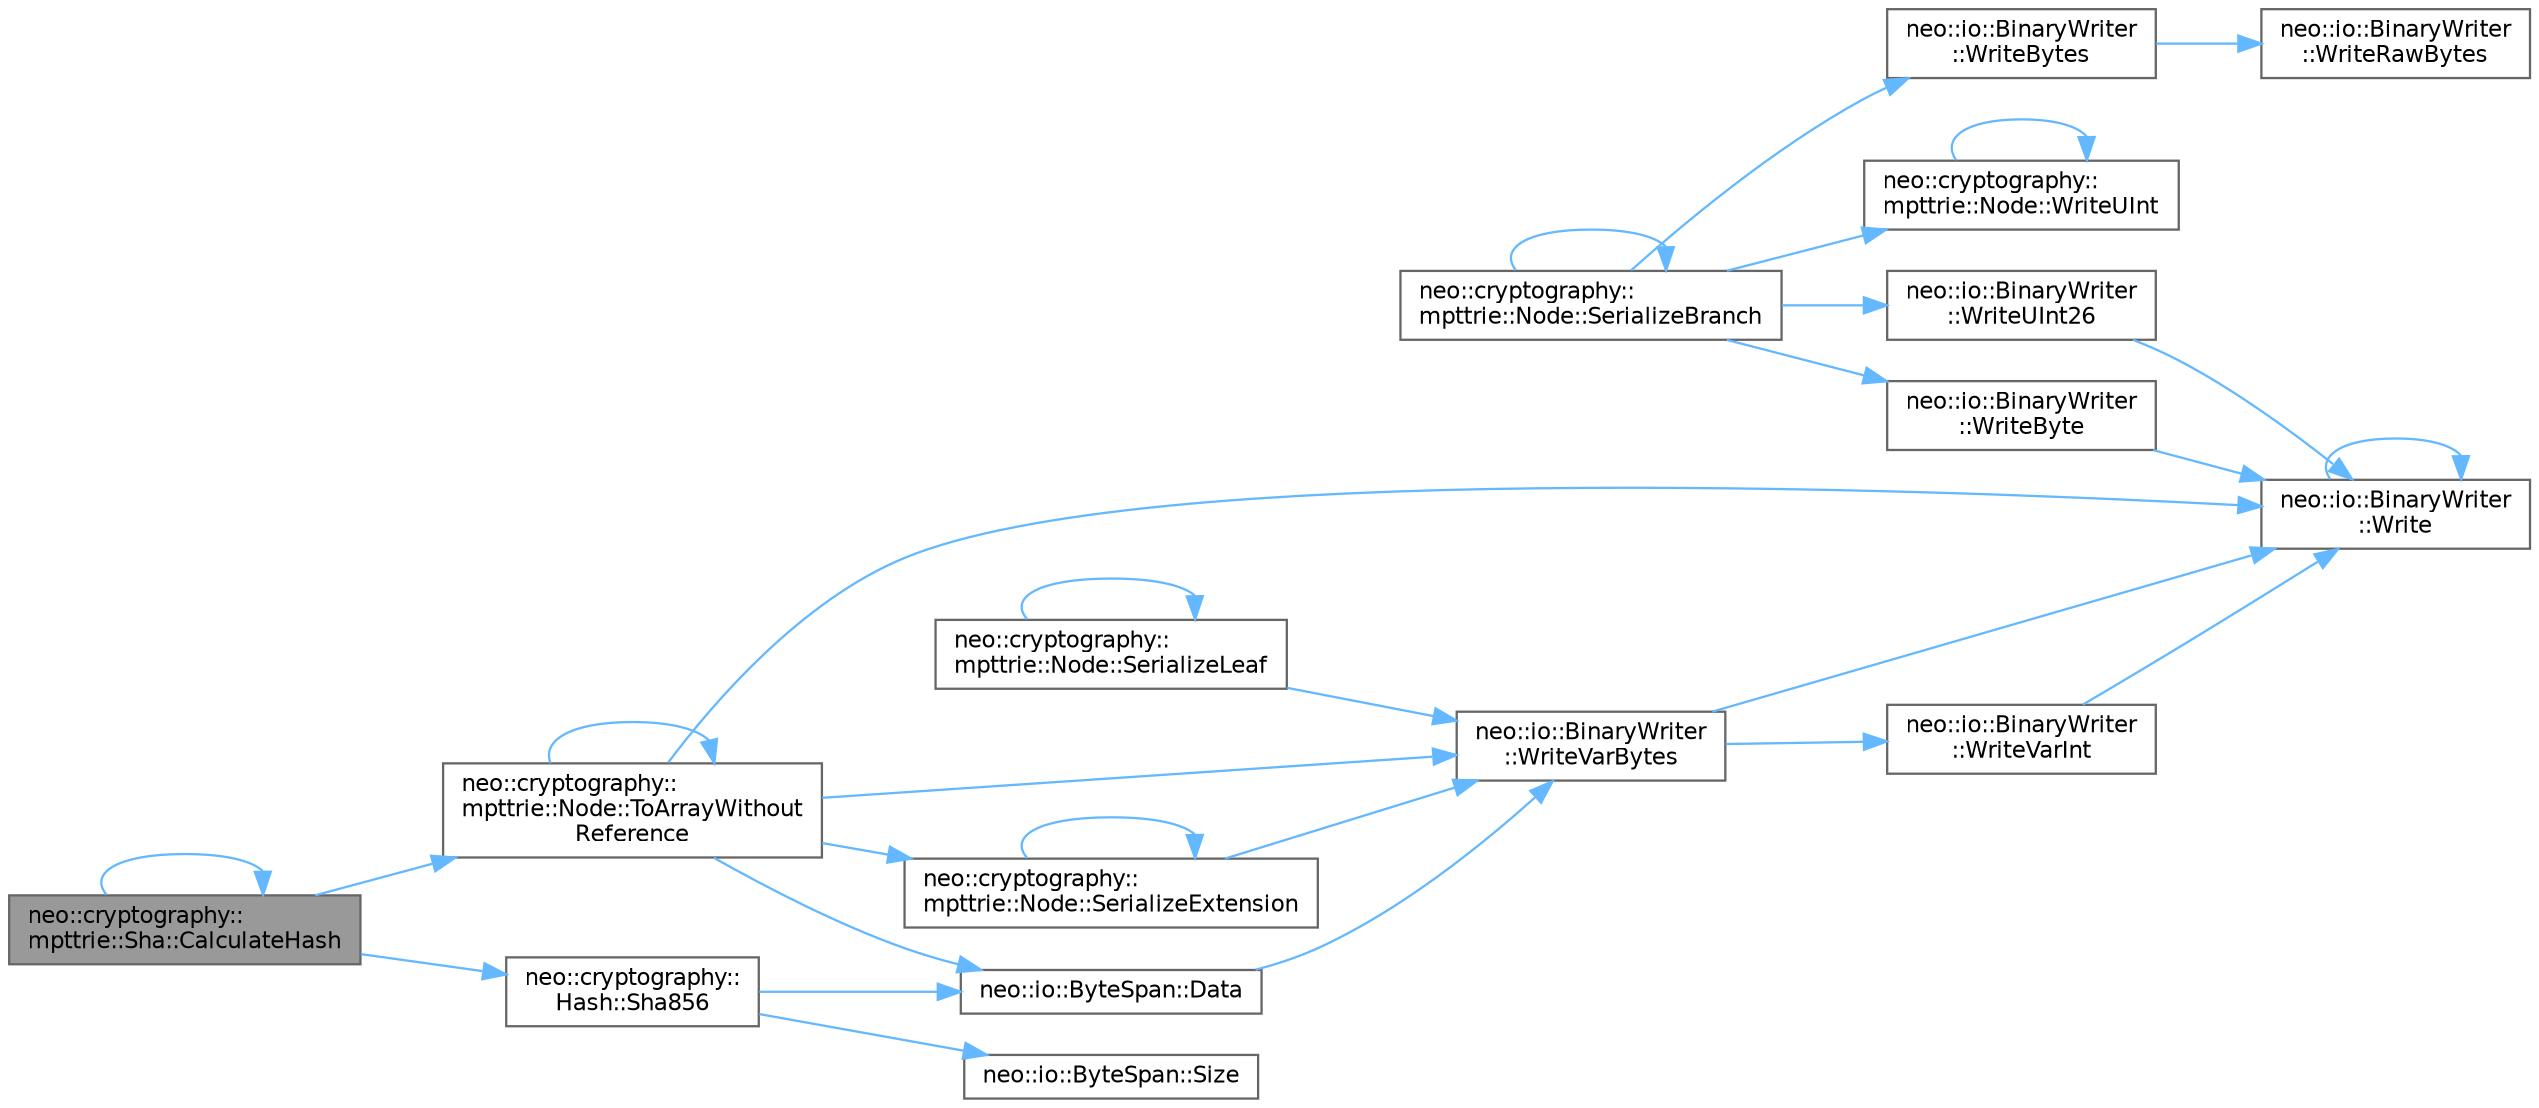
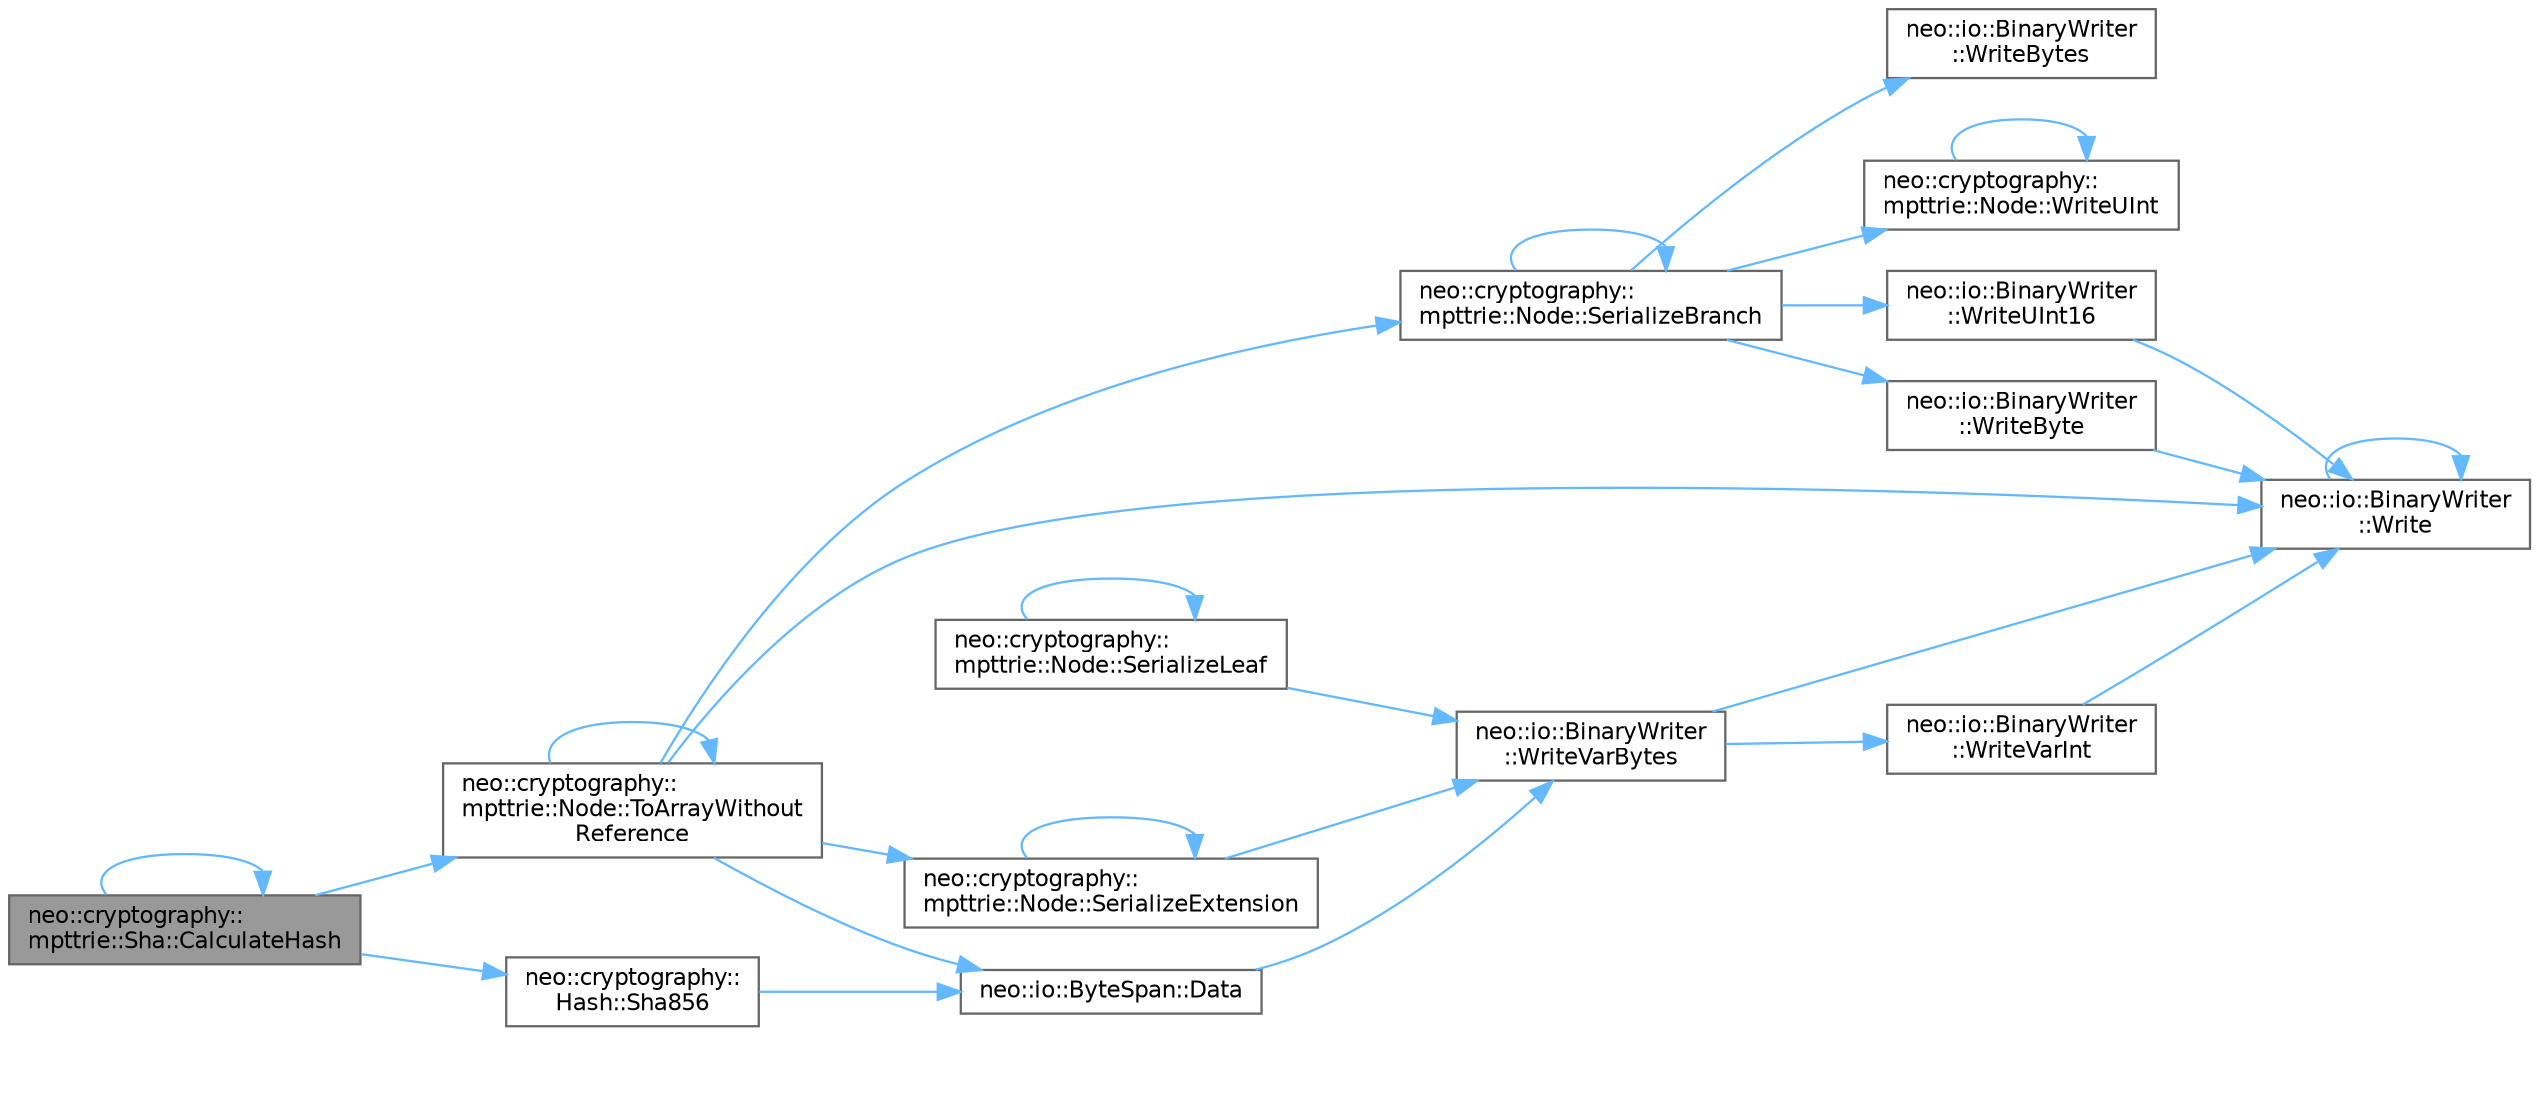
(2396, 44) -> none
(2021, 305) -> (2021, 305)
(1127, 777) -> (959, 451)
(1111, 1077) -> none
